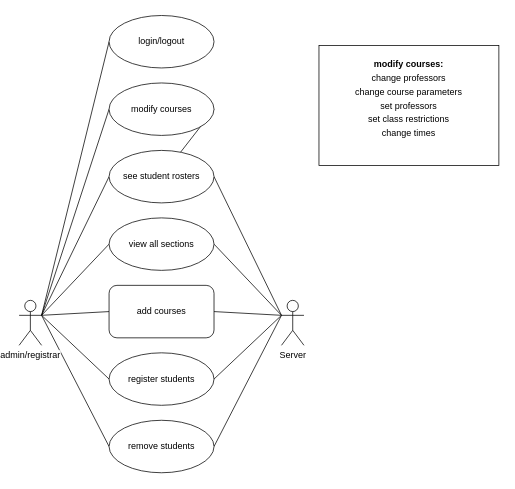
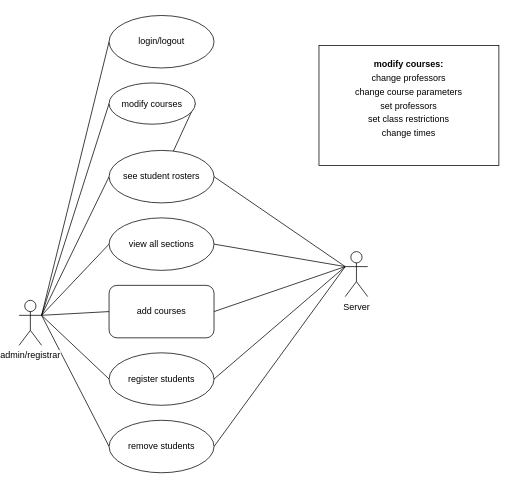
(162, 109) -> (152, 104)
(293, 323) -> (357, 274)
